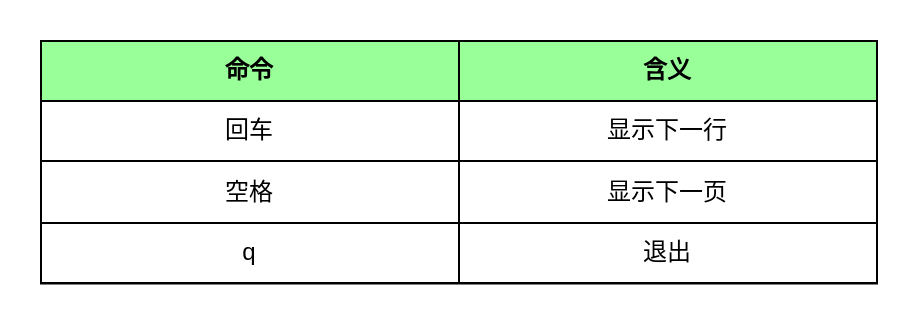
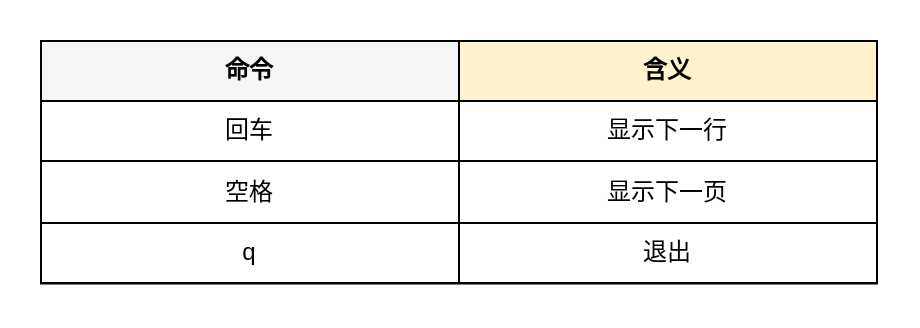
(250, 71) -> (250, 71)
(668, 71) -> (668, 71)
